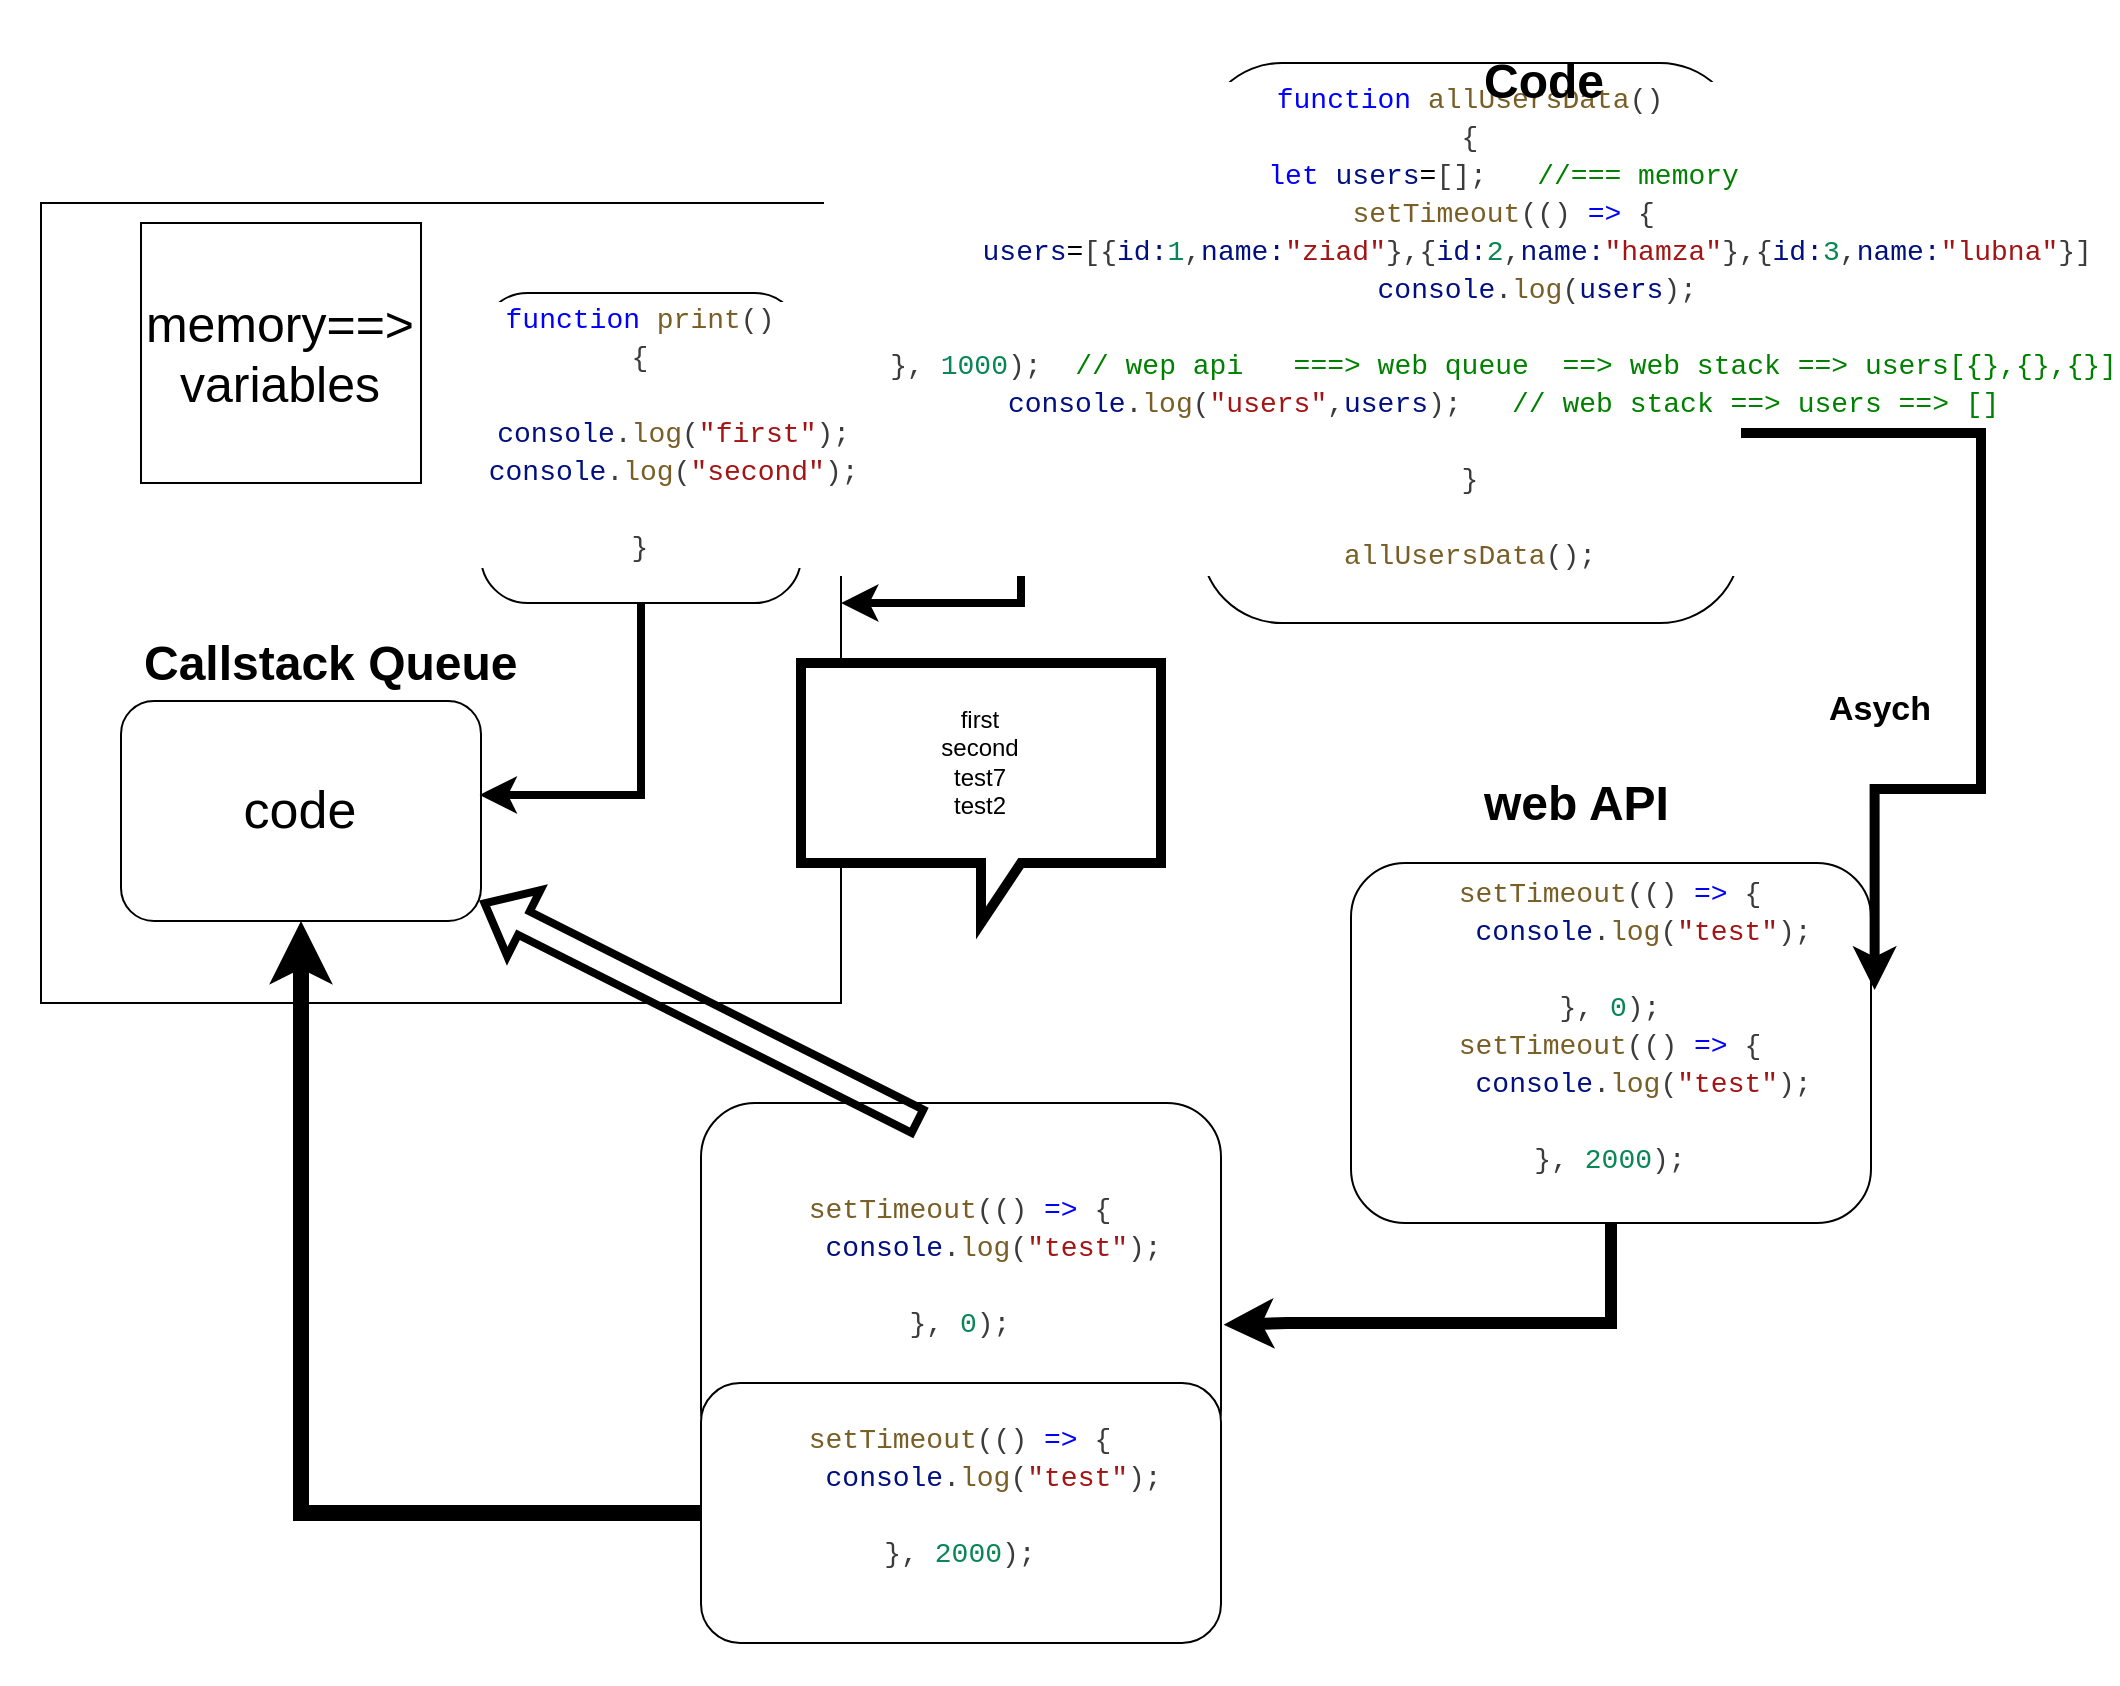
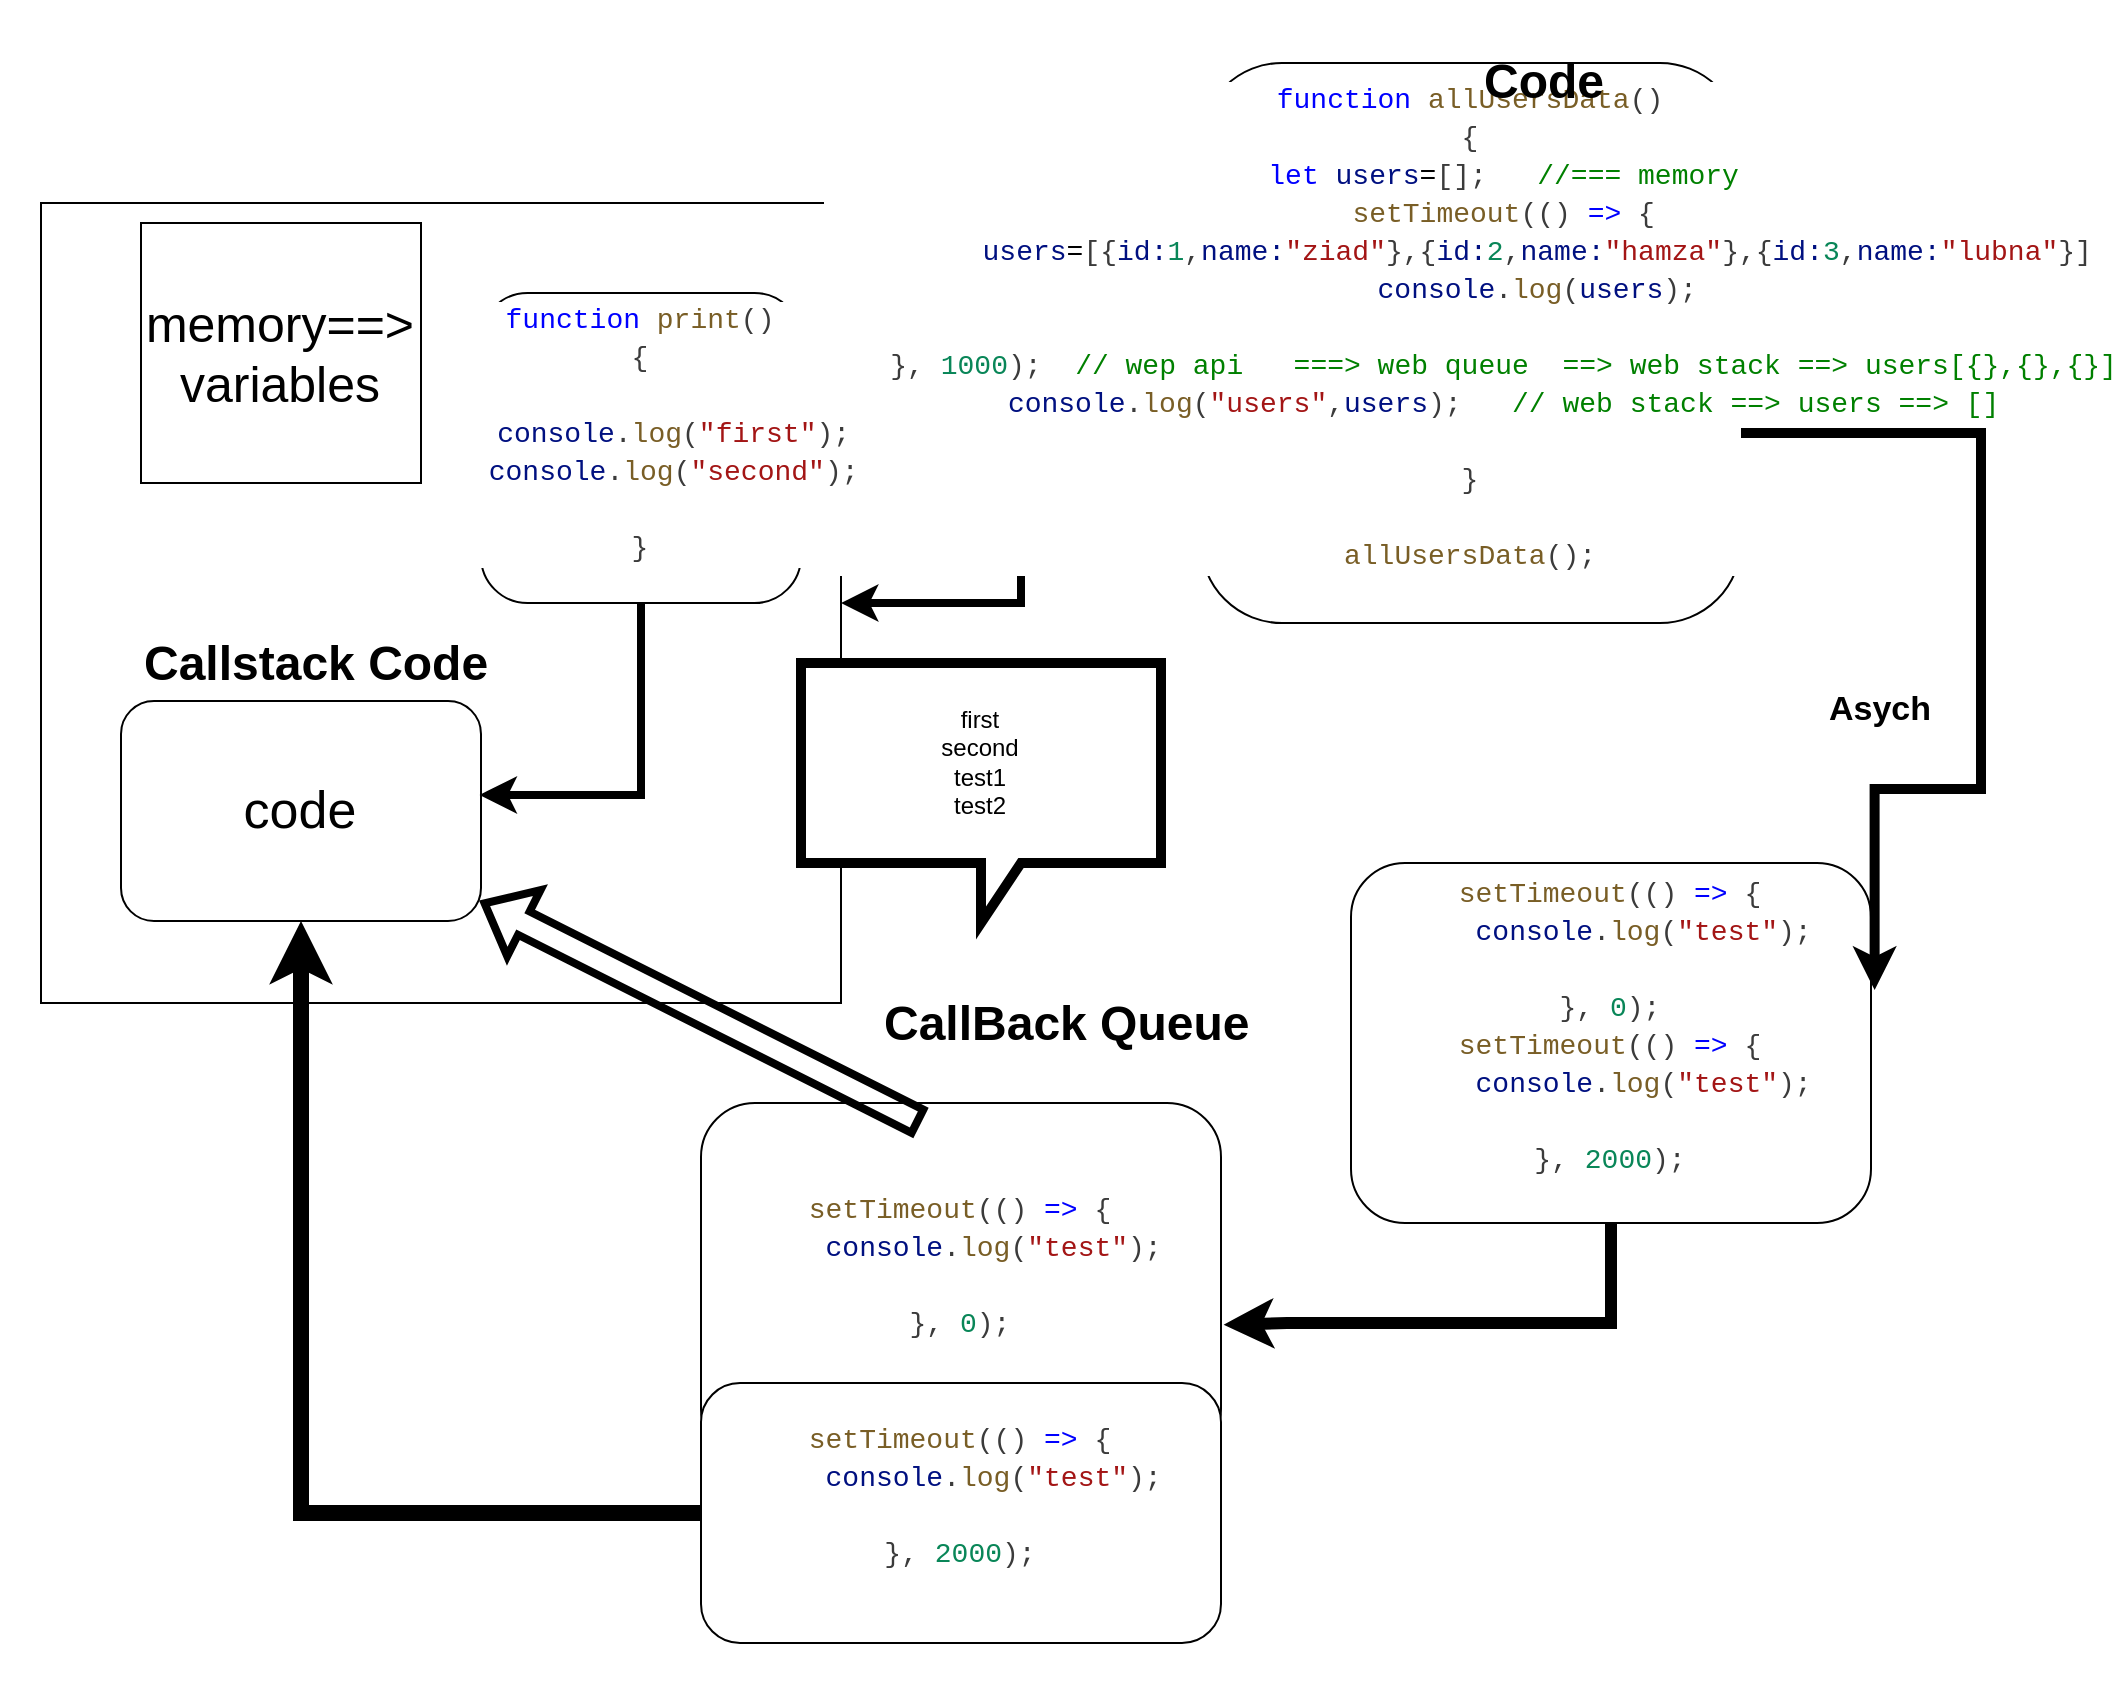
(236, 651) -> (230, 651)
(981, 763) -> (981, 763)
(1661, 803) -> none
none -> (1101, 1033)
